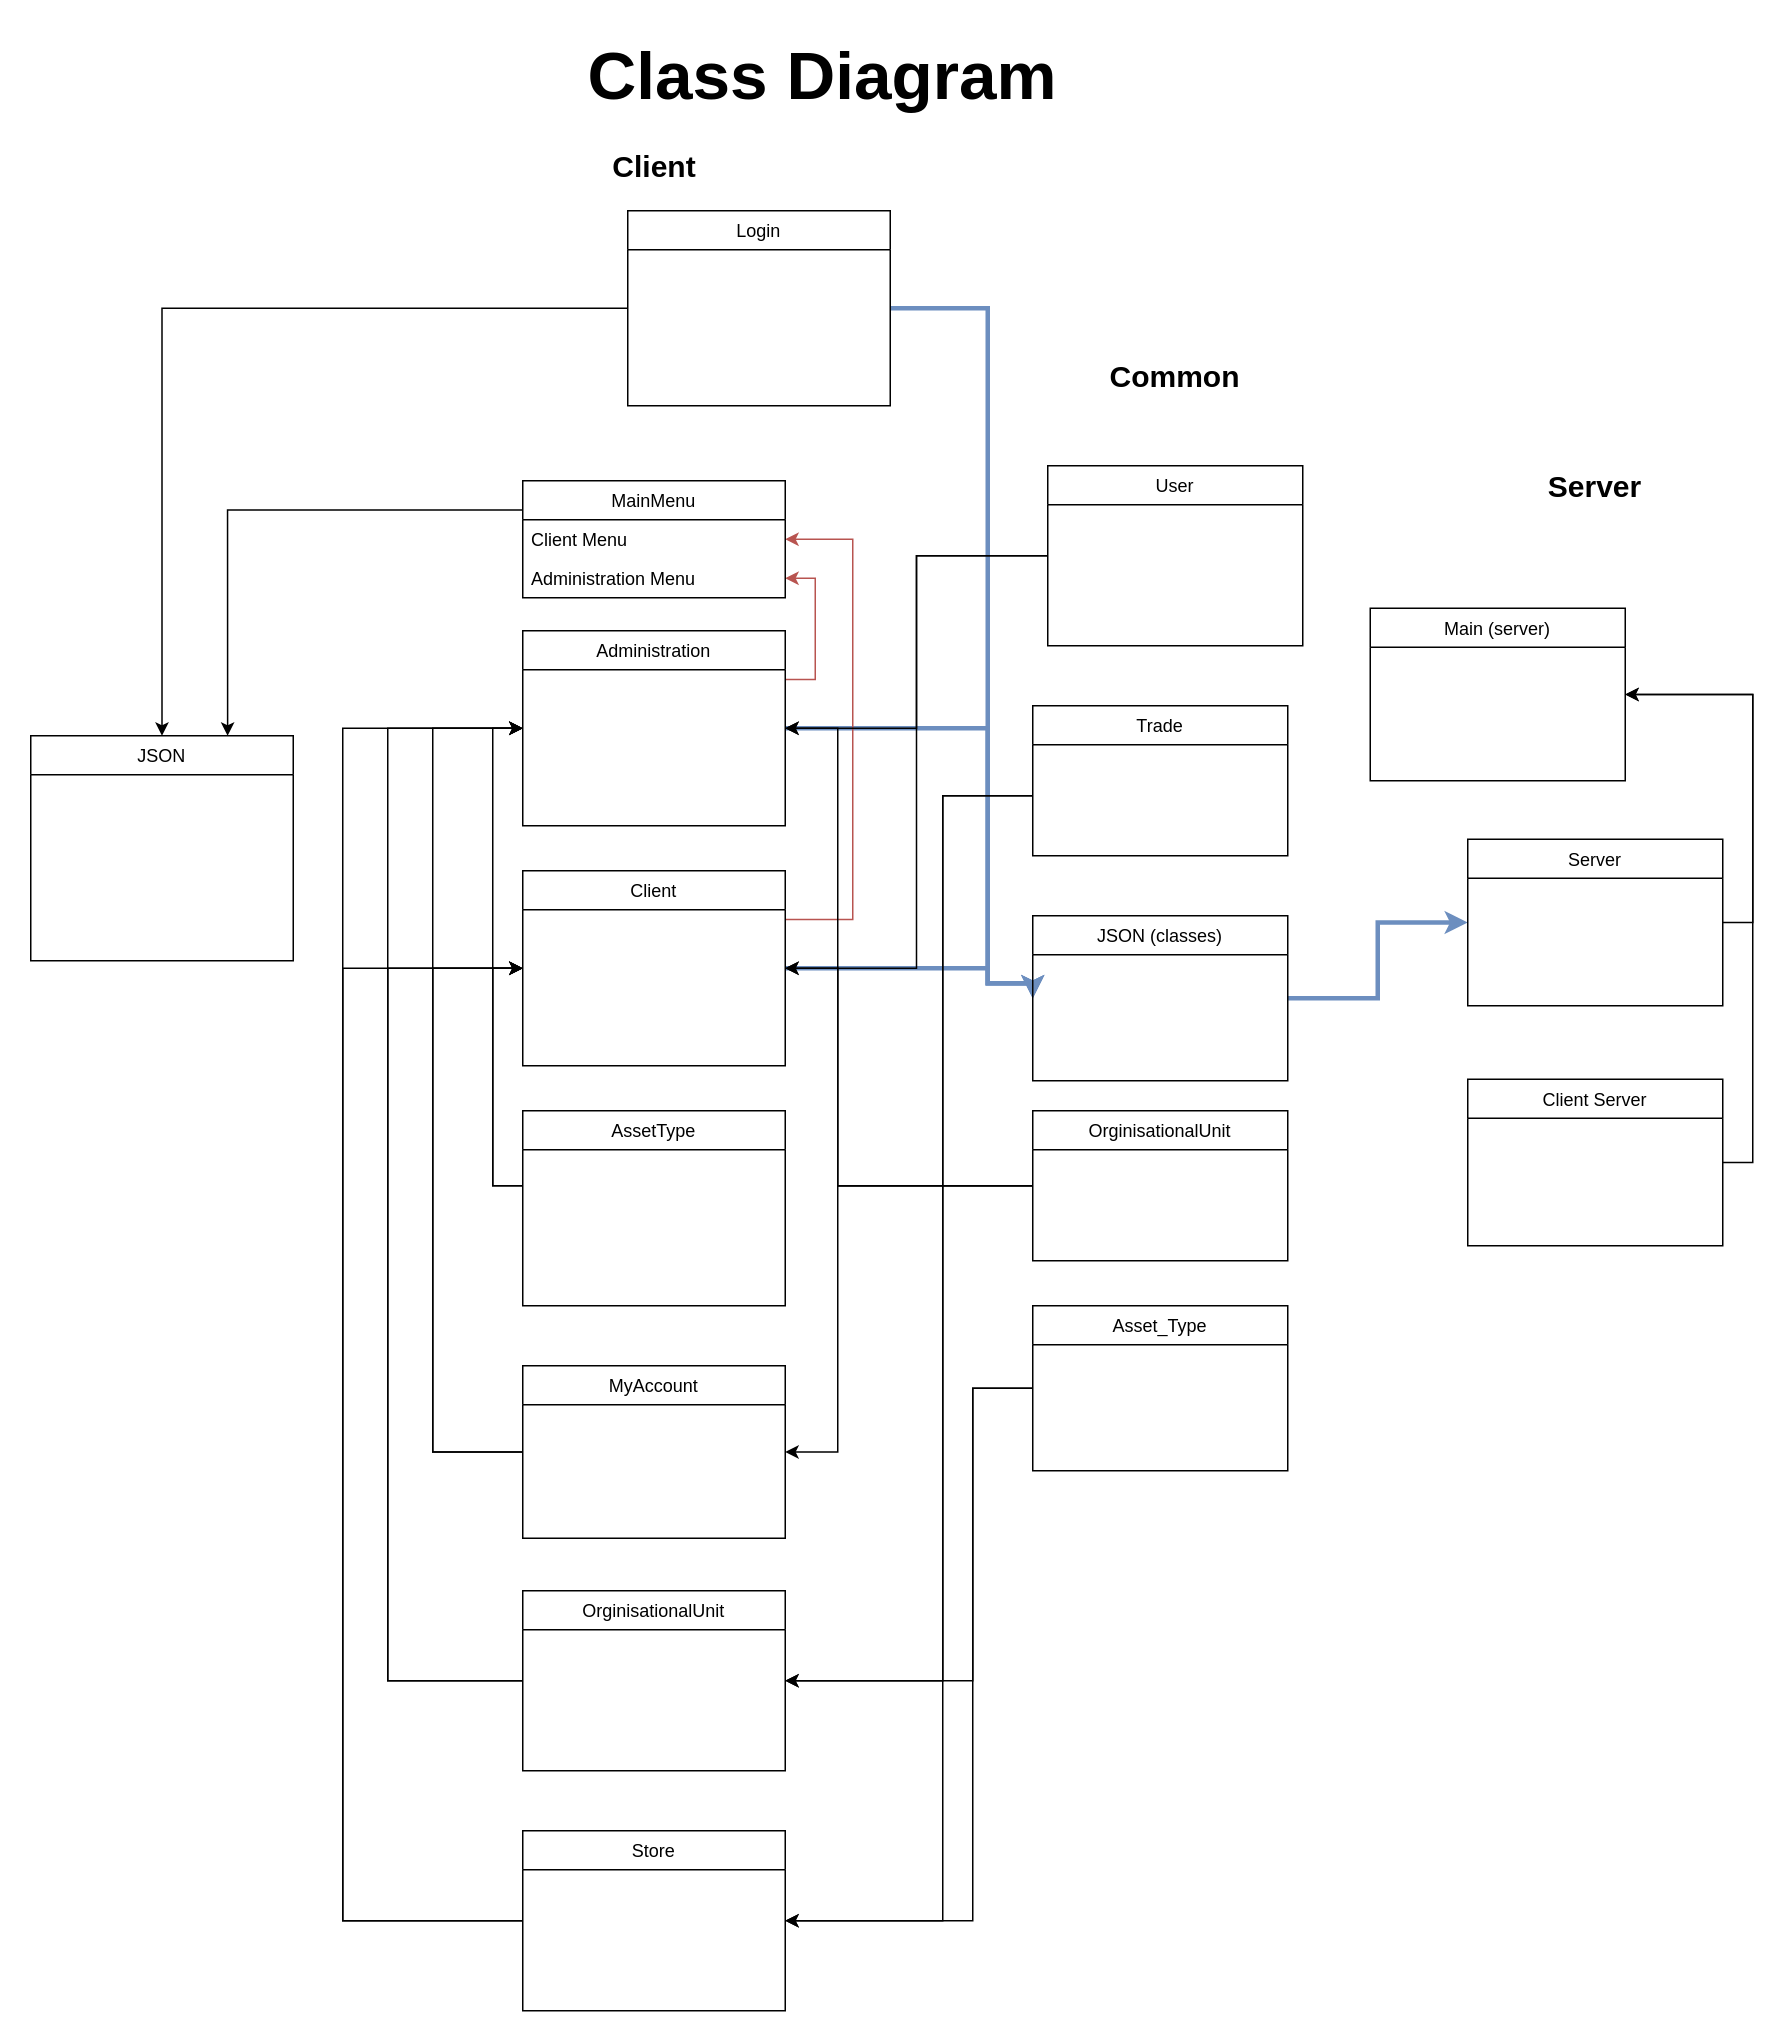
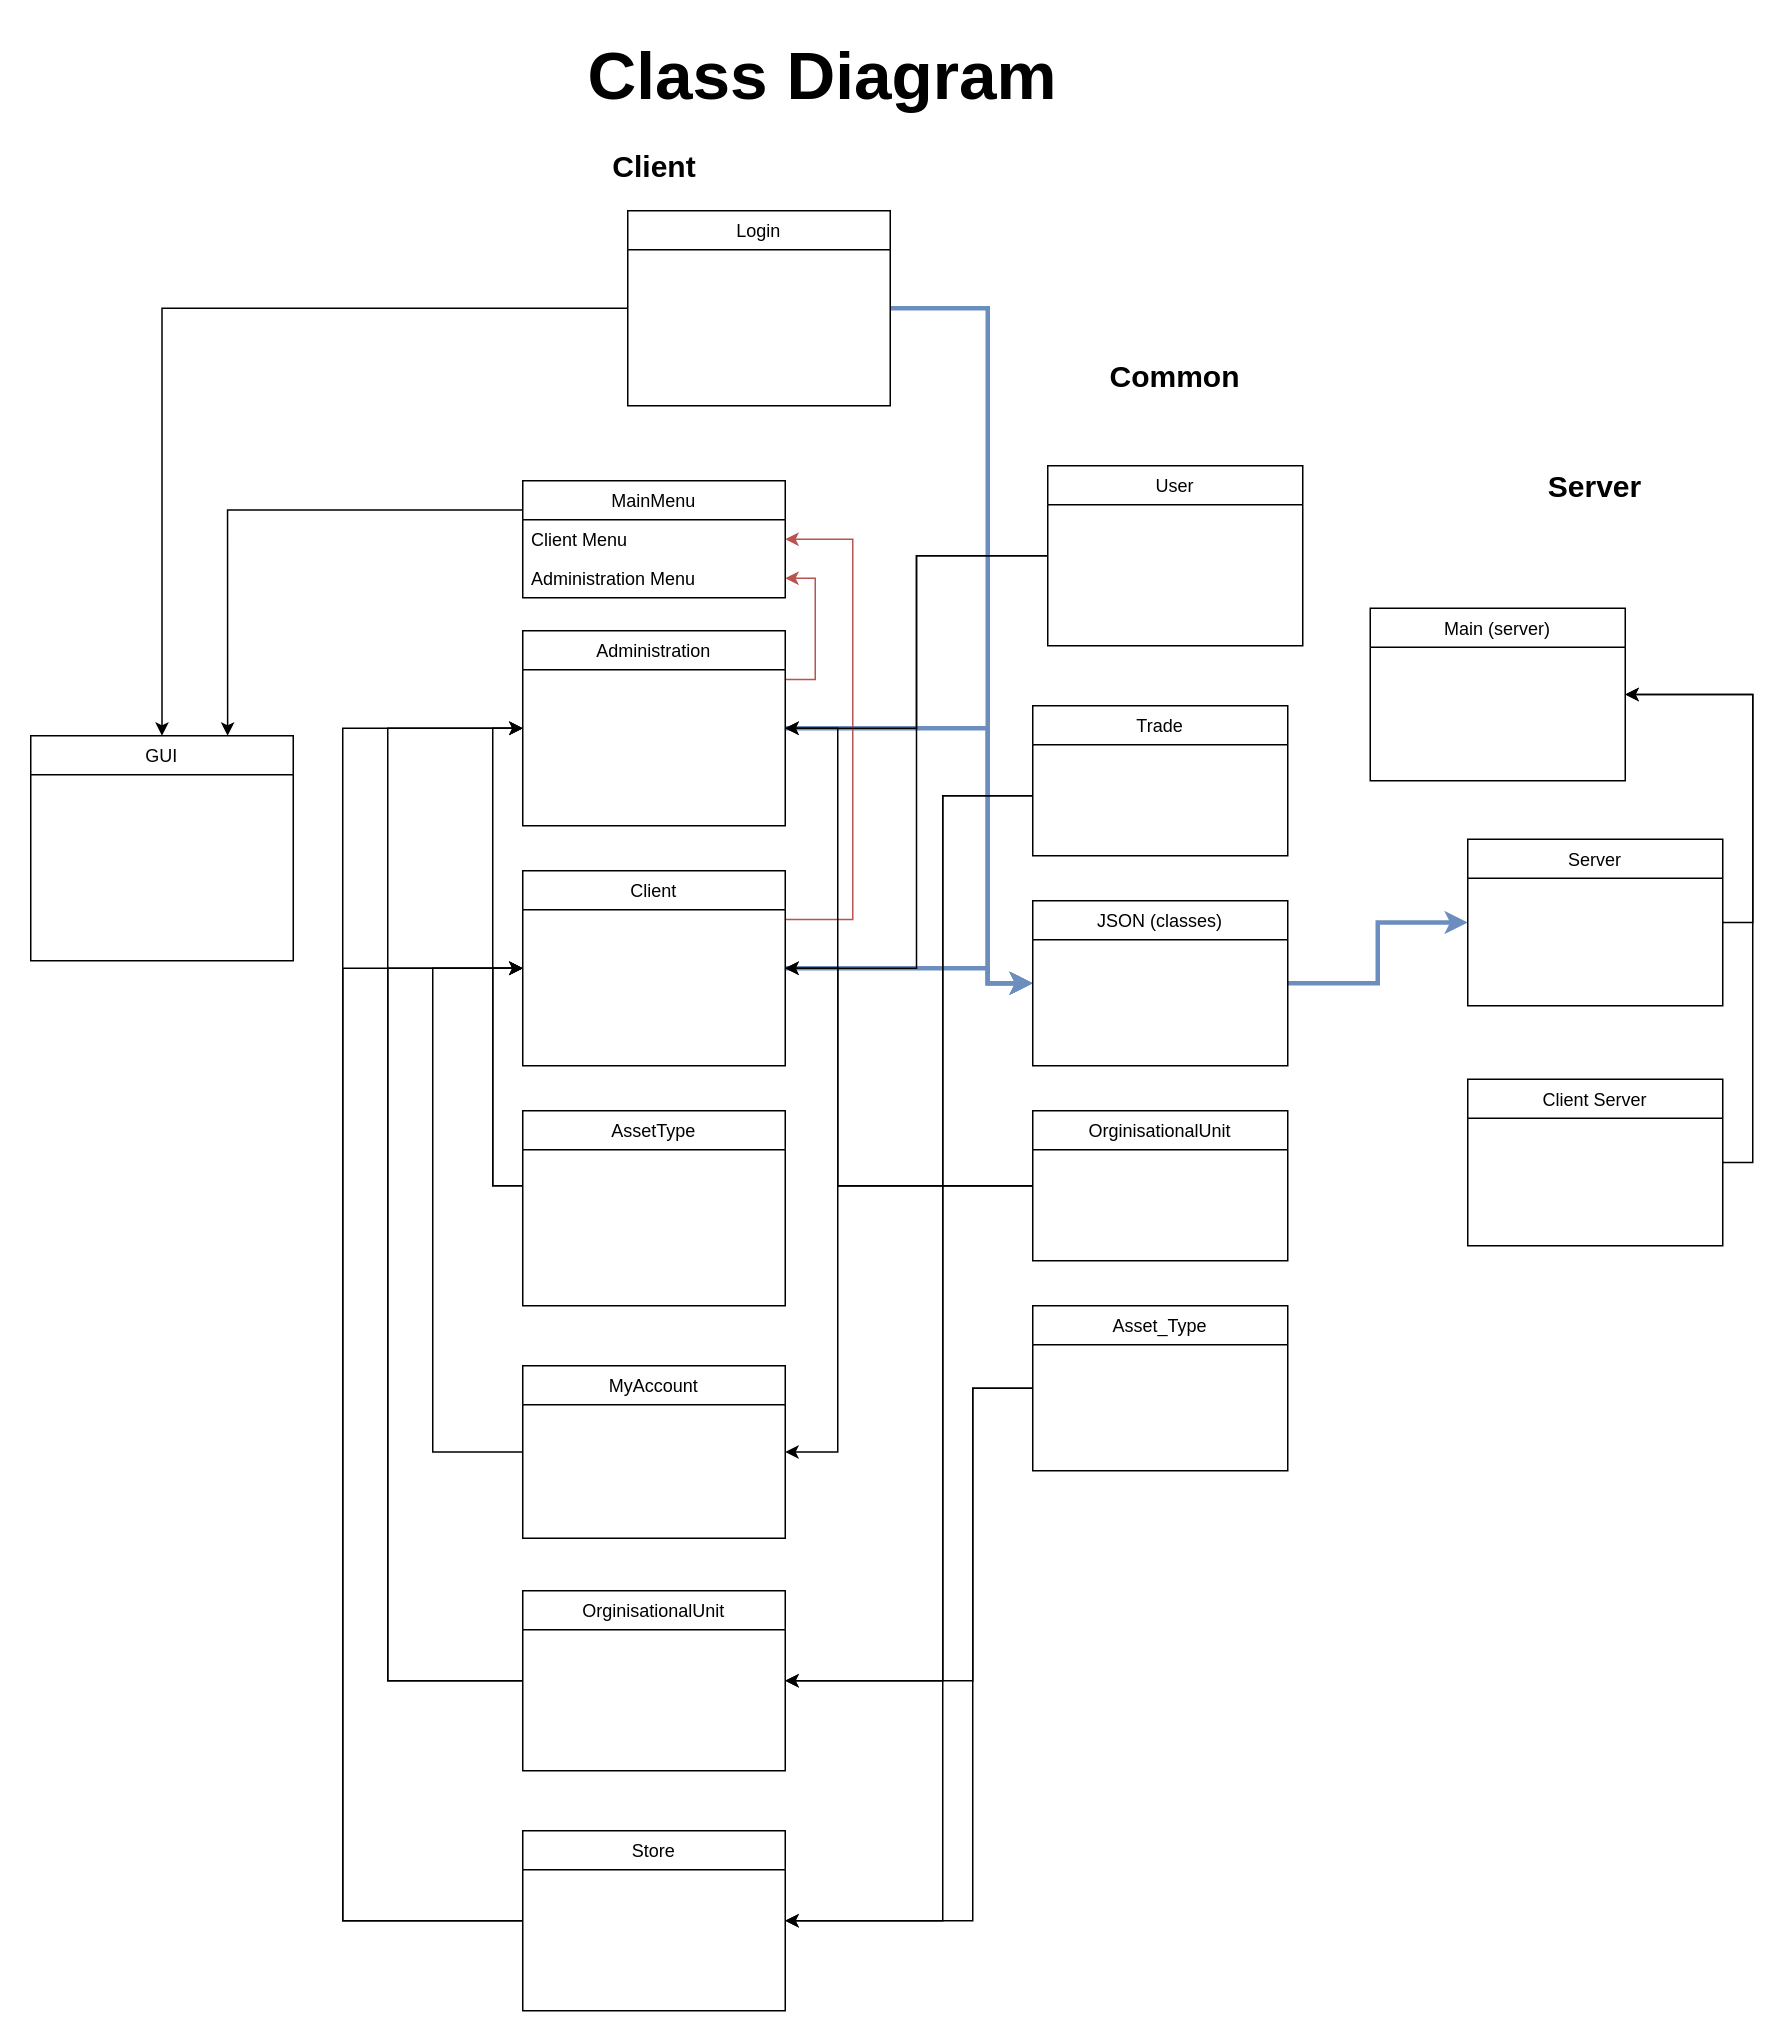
(161, 756) -> (161, 756)
(433, 849) -> none
(1160, 998) -> (1160, 983)
